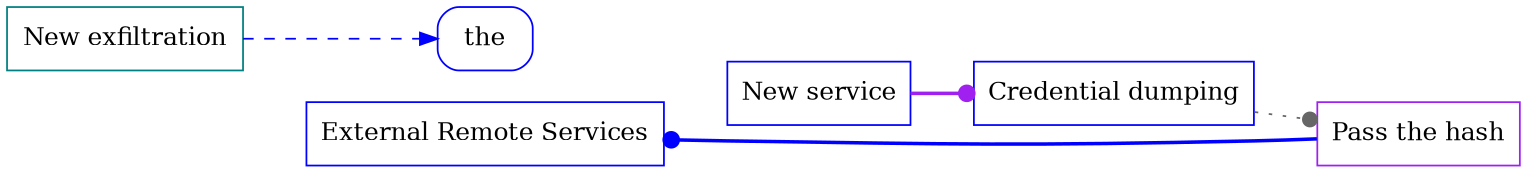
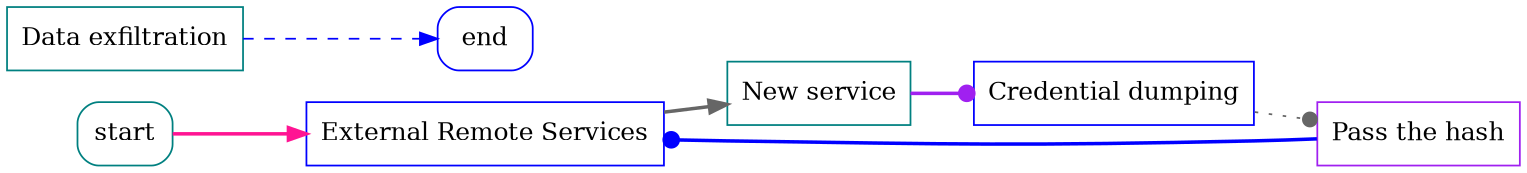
(125, 39) -> (125, 39)
(485, 39) -> (485, 39)
(819, 93) -> (819, 93)
none -> (687, 109)
none -> (125, 134)
